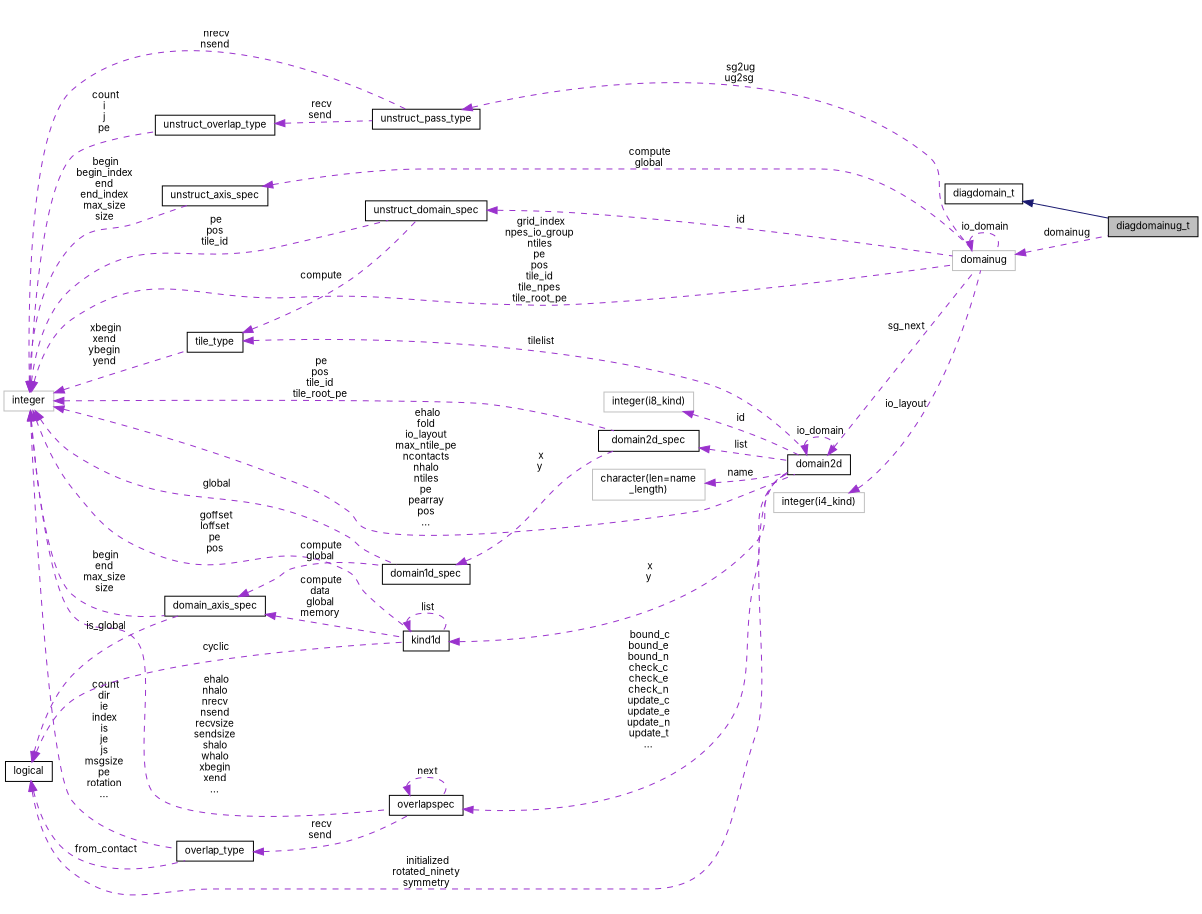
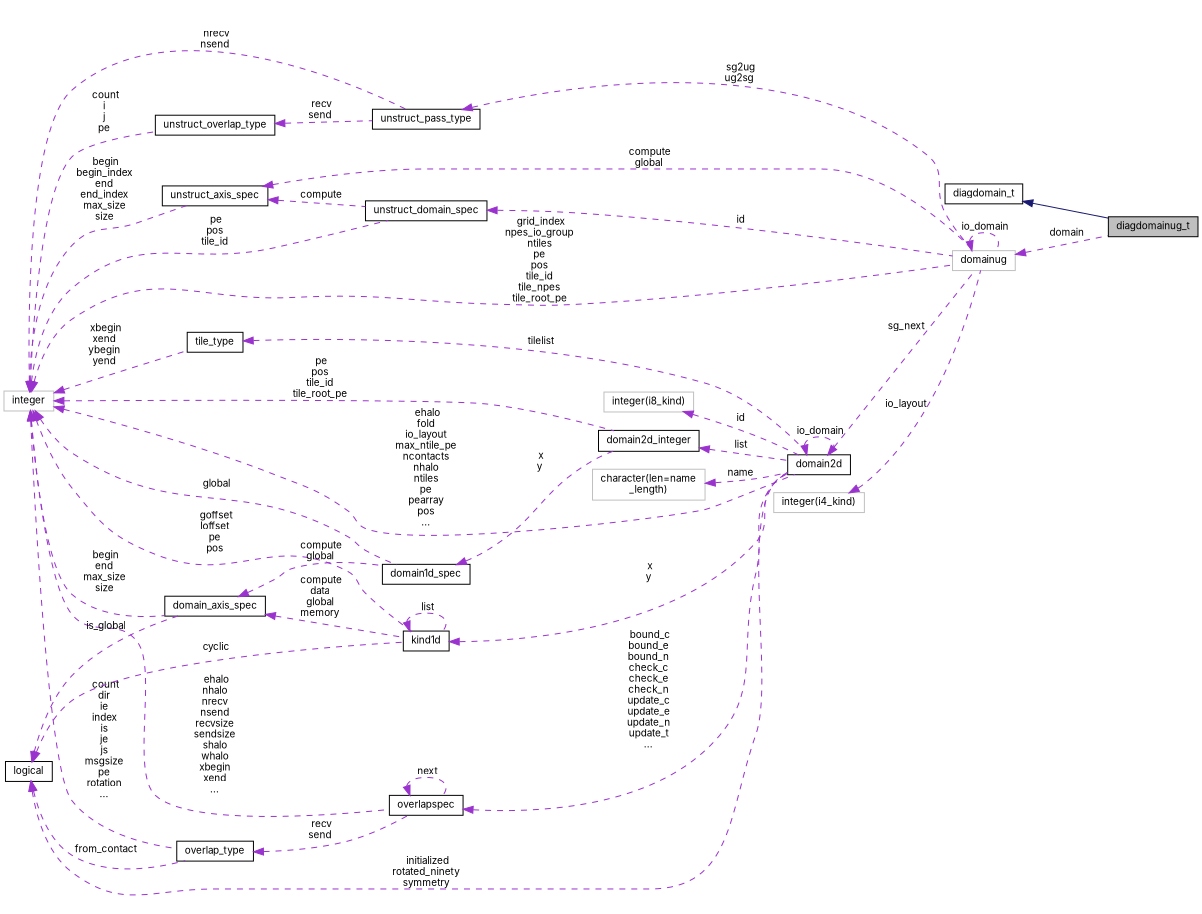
(1066, 233) -> (1066, 233)
(341, 285) -> (322, 203)
(649, 441) -> (649, 441)
